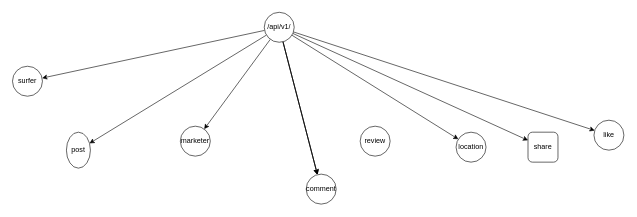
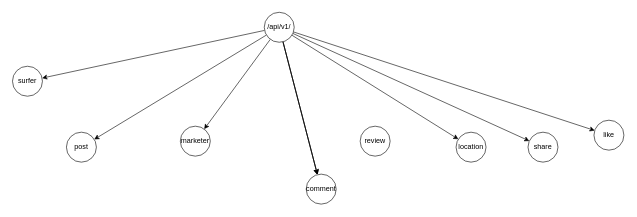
(543, 147) -> (543, 147)
(78, 150) -> (81, 147)
